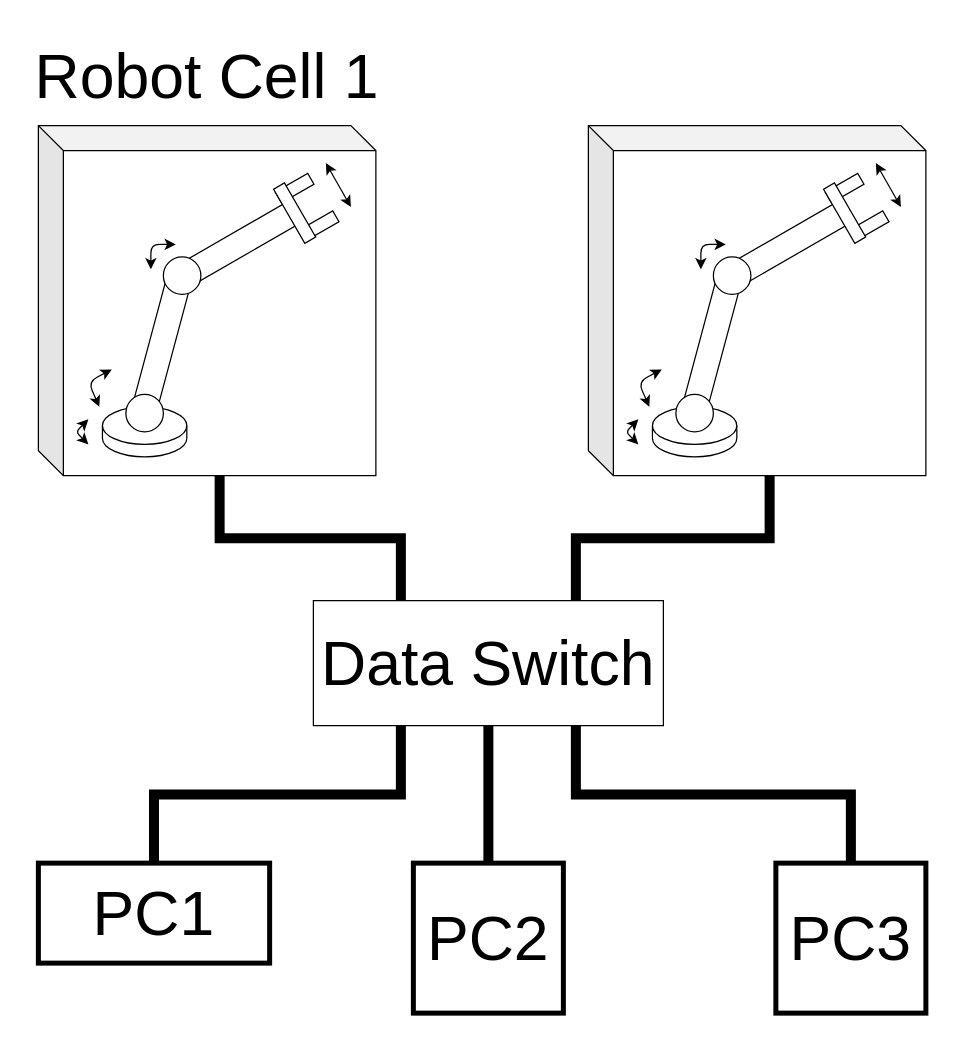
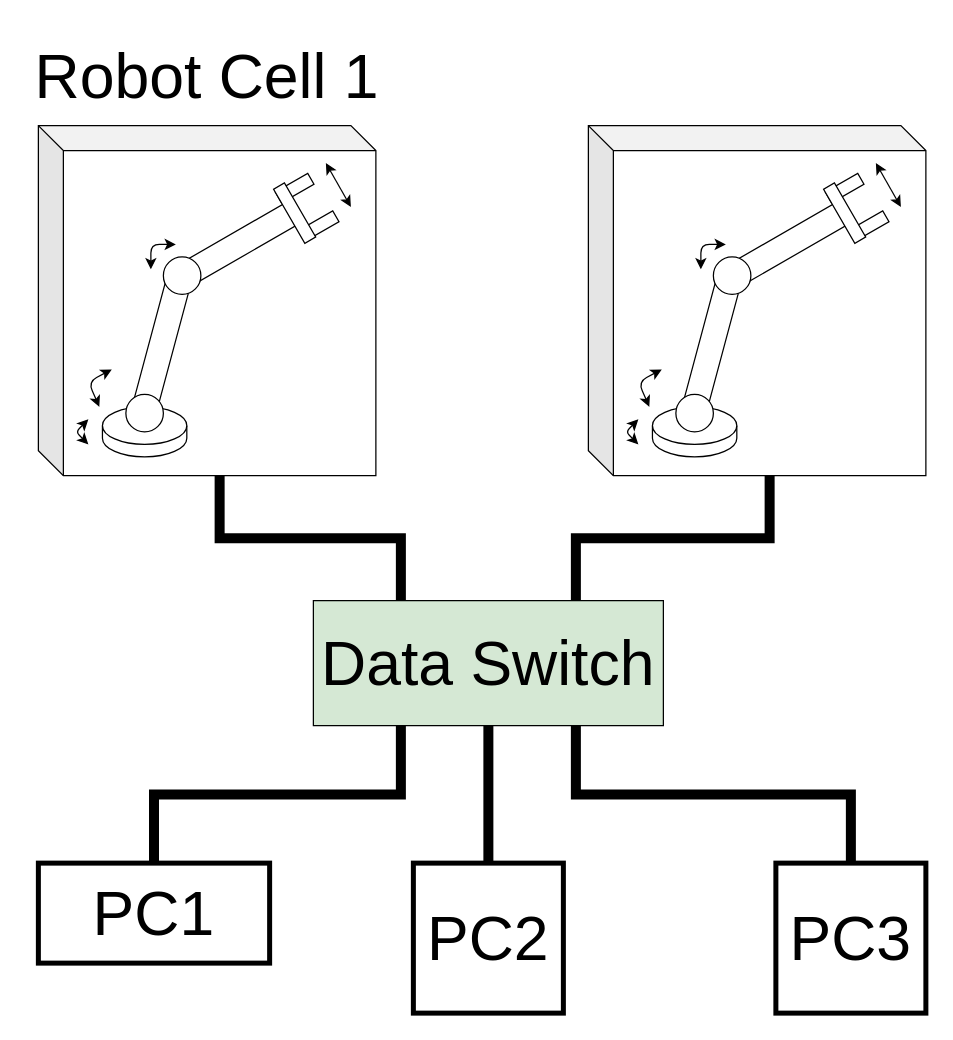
(488, 663) -> (488, 663)
